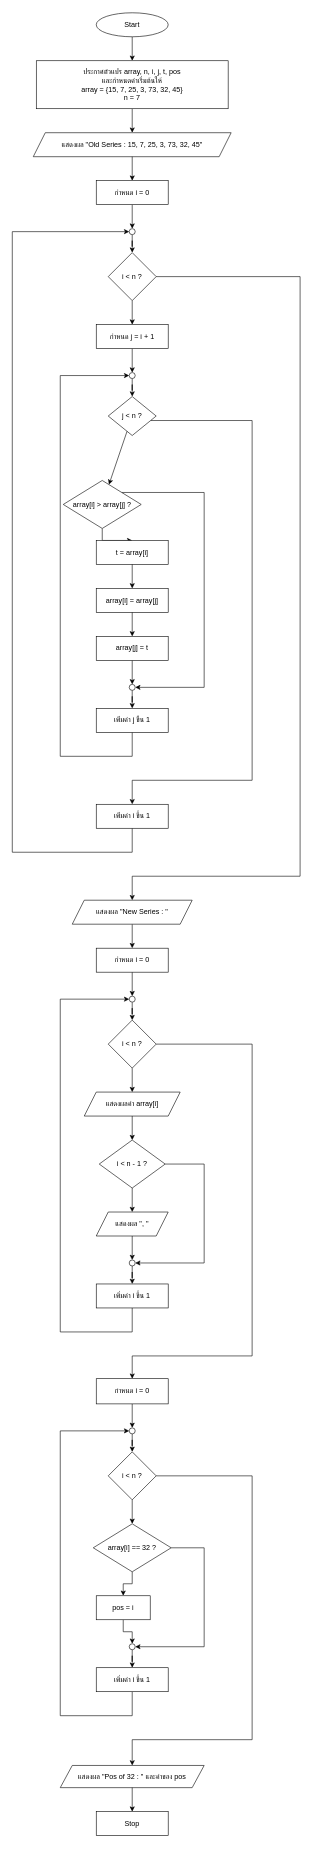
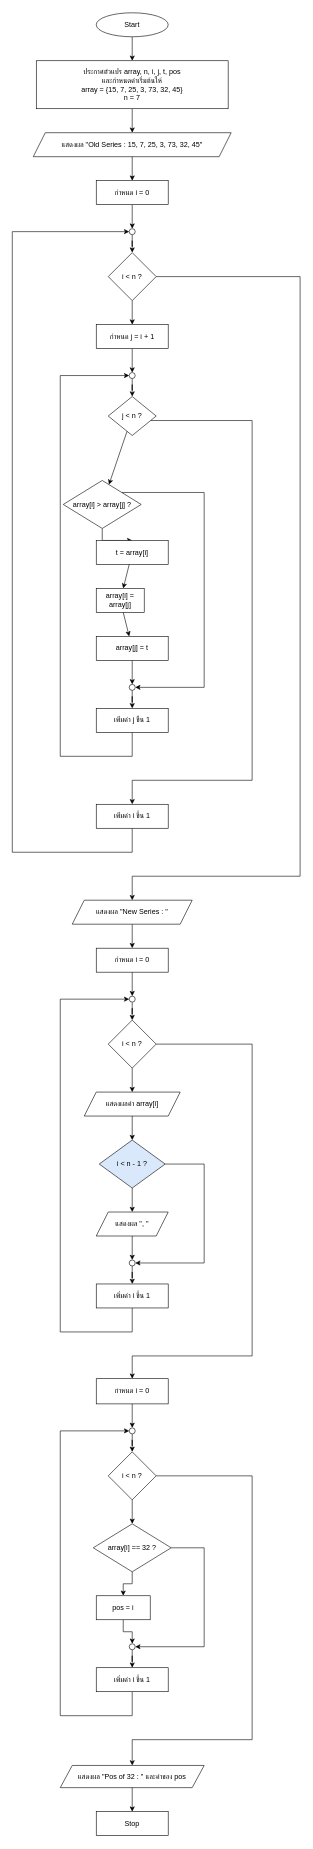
(132, 600) -> (120, 600)
(132, 1164) -> (132, 1164)
